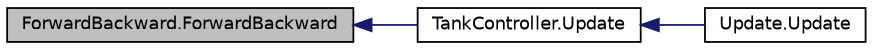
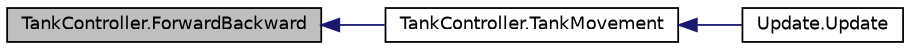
(180, 25) -> (164, 25)
(529, 25) -> (532, 25)
